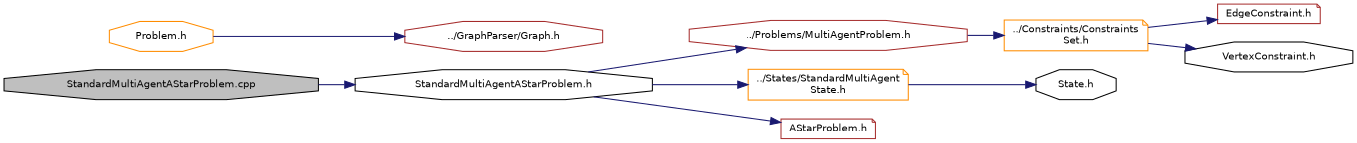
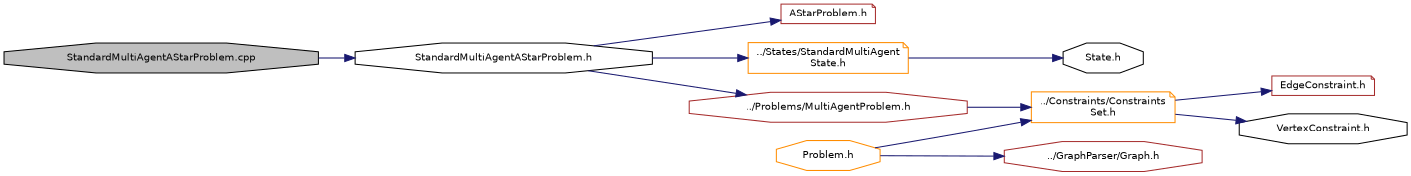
none -> (948, 135)
